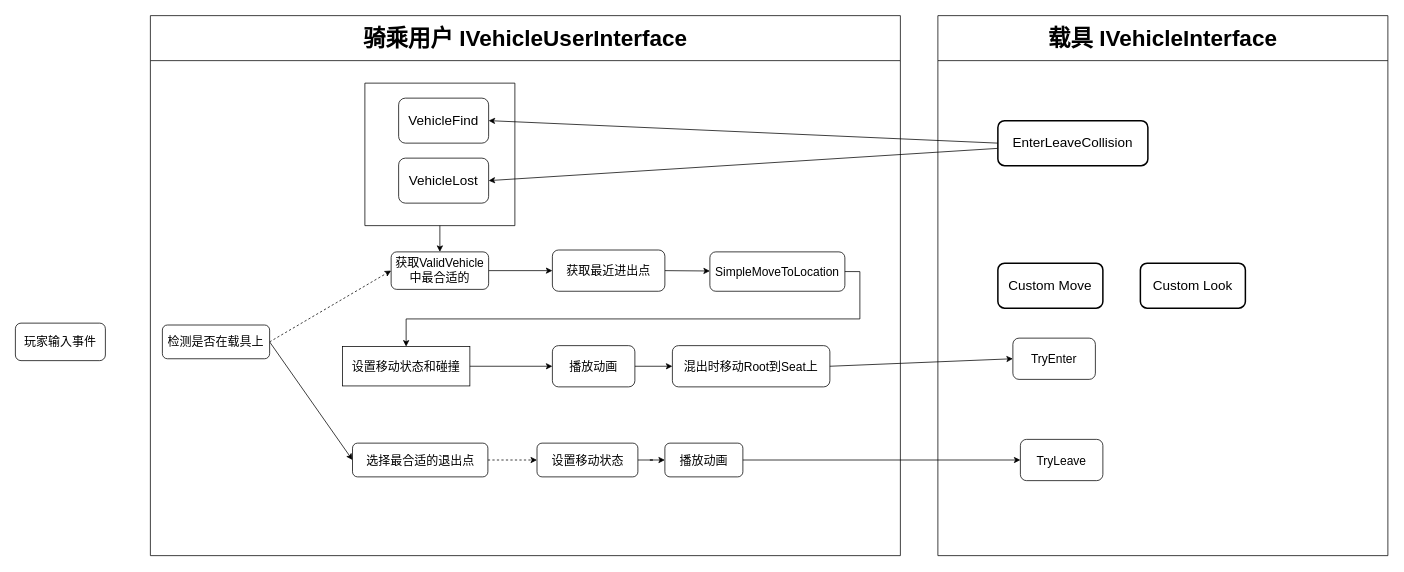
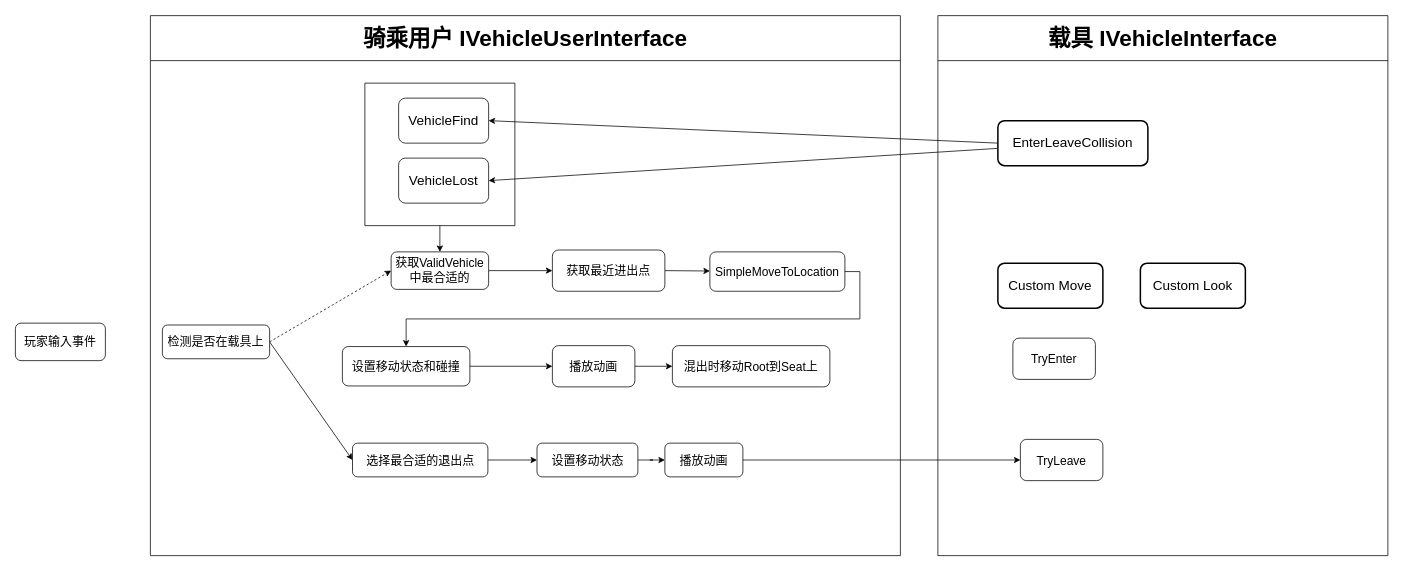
(880, 364) -> none
(406, 366) -> (406, 366)
(510, 460) -> (510, 460)
